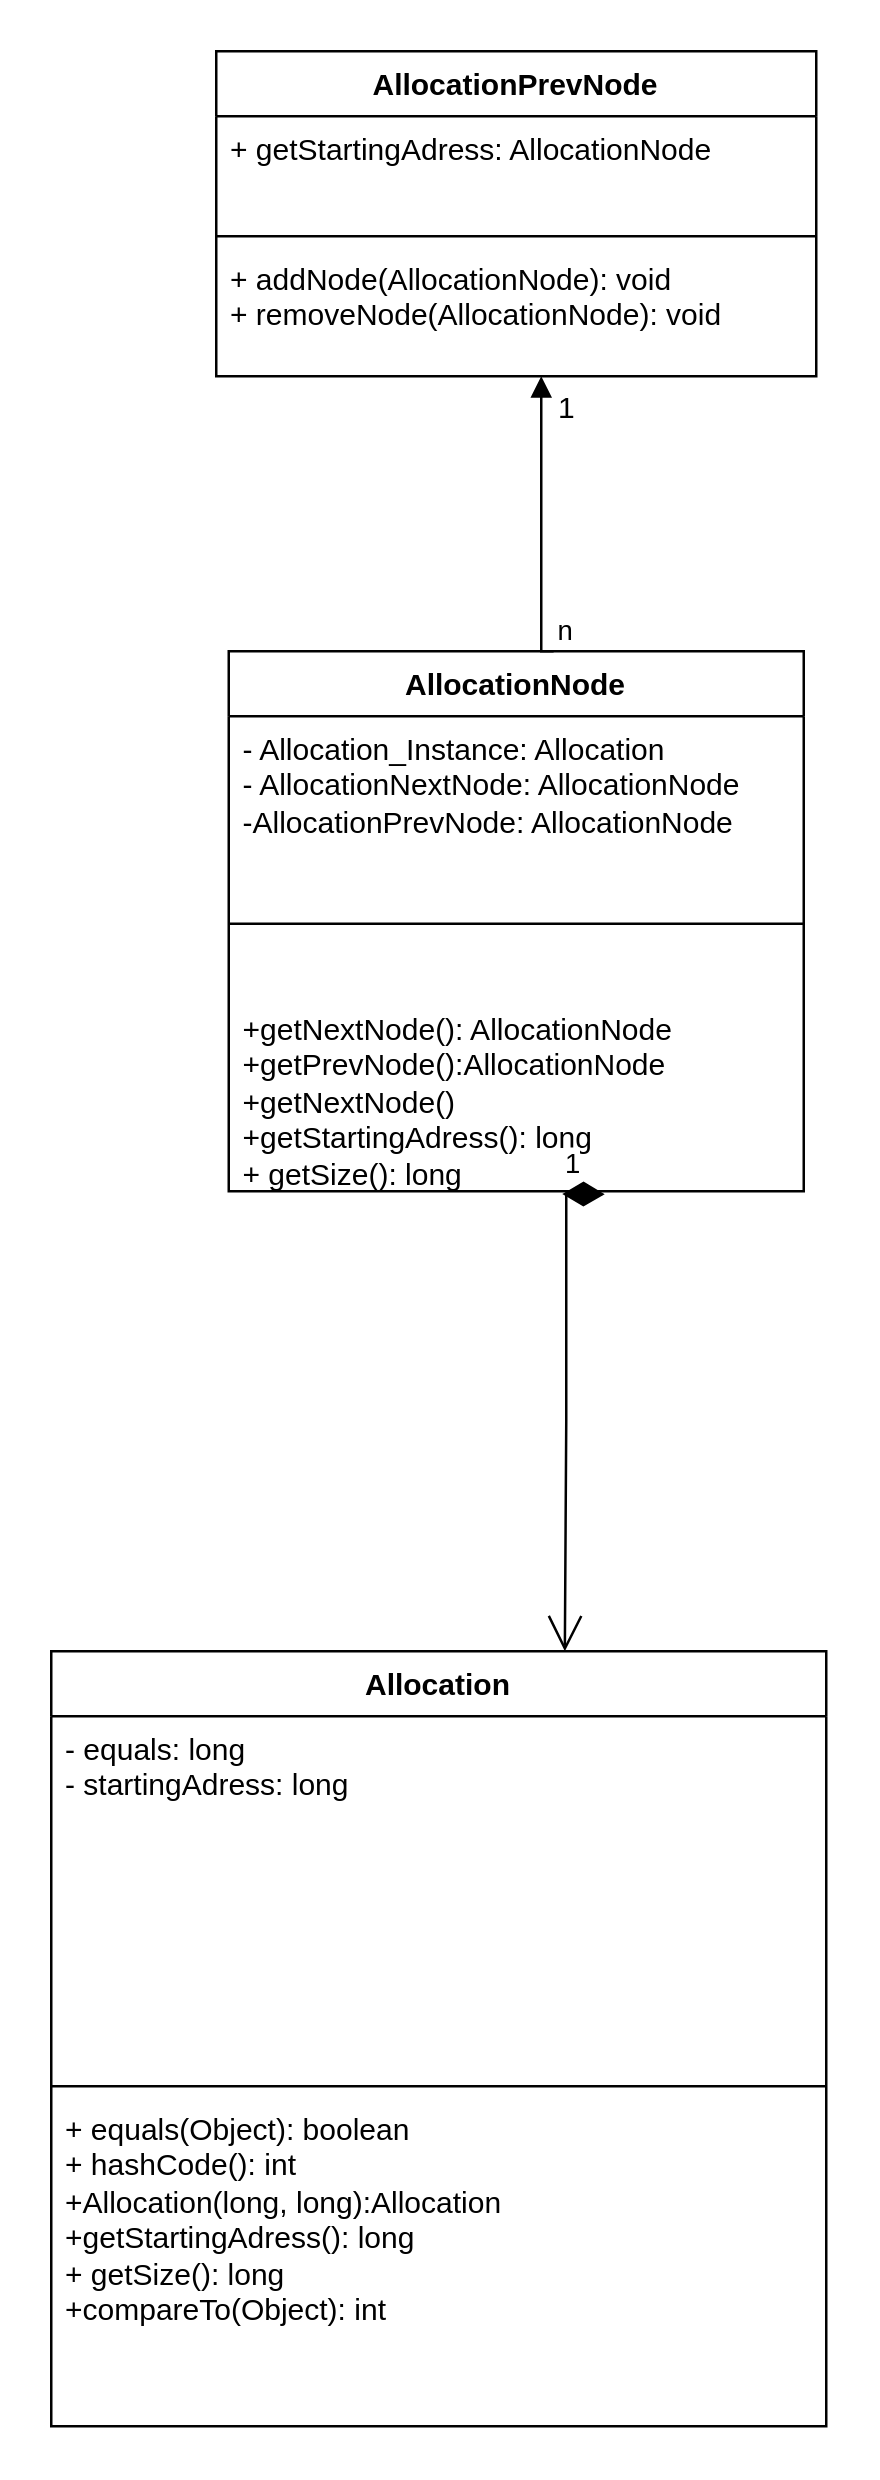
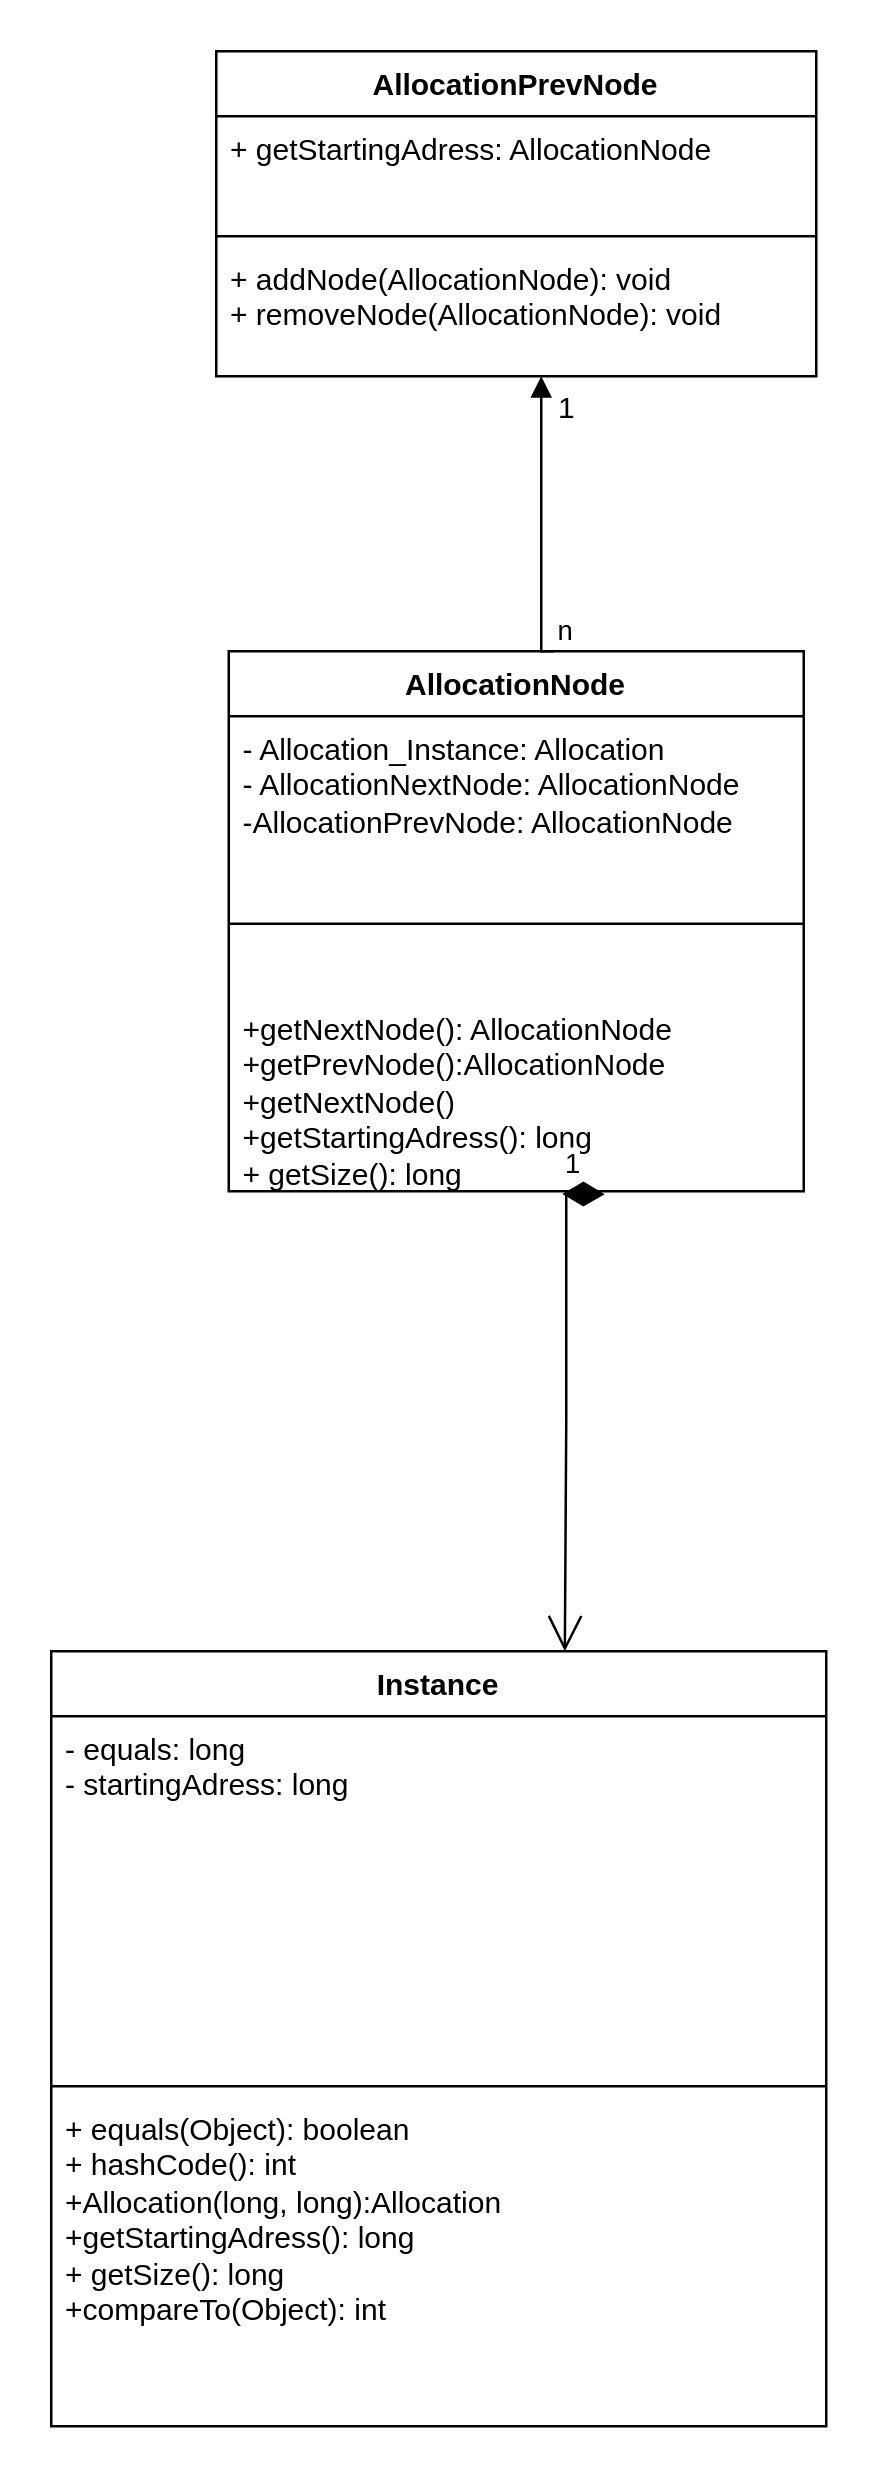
(439, 1687) -> (439, 1687)
